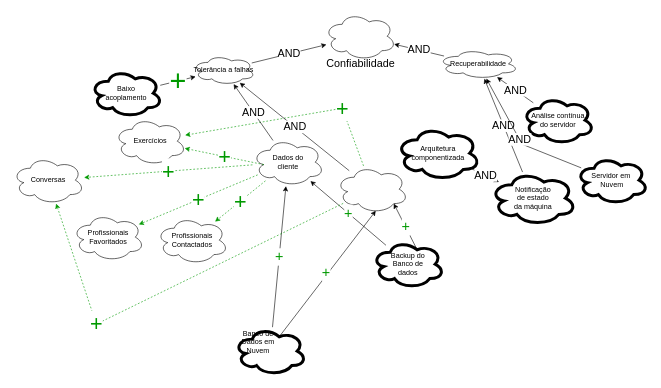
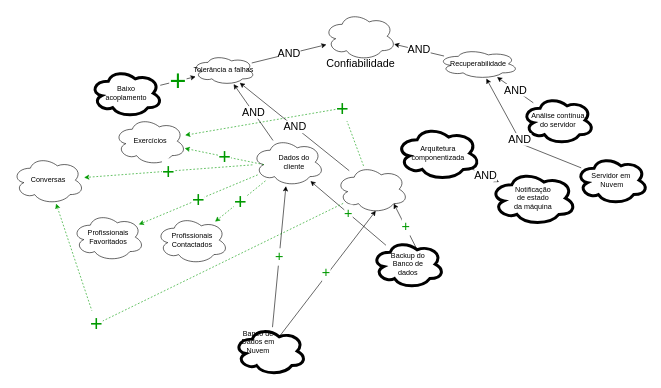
(497, 110) -> none
(288, 162) -> (294, 162)
